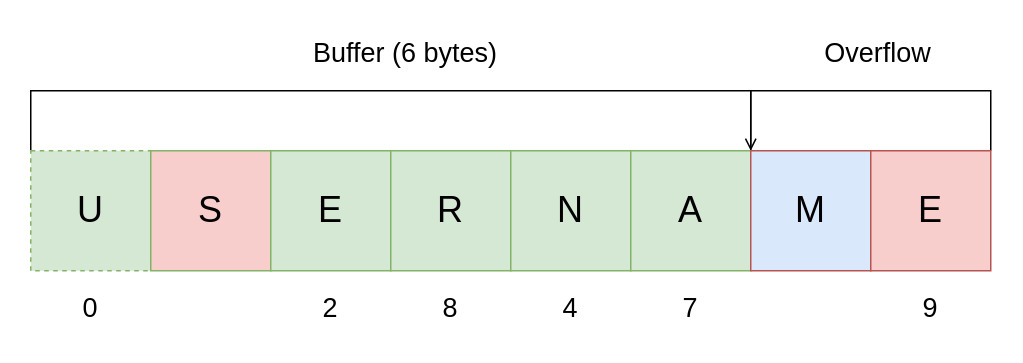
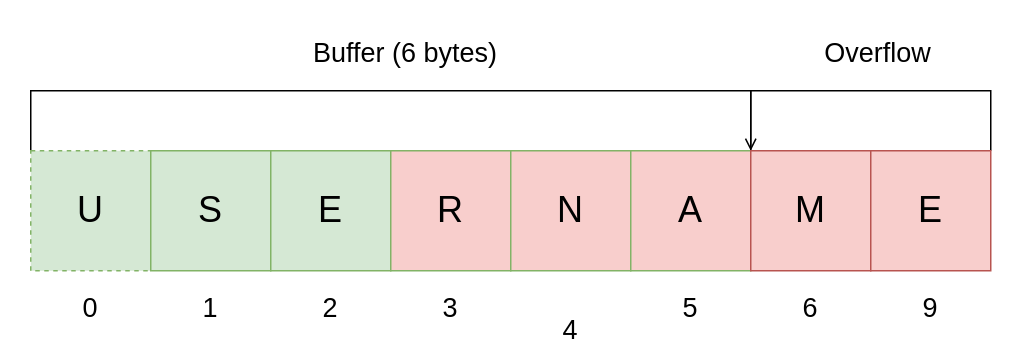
(211, 211) -> (211, 211)
(451, 211) -> (451, 211)
(571, 211) -> (571, 211)
(691, 211) -> (691, 211)
(811, 211) -> (811, 211)
none -> (211, 308)
(451, 308) -> (451, 308)
(571, 308) -> (571, 331)
(691, 308) -> (691, 308)
none -> (811, 308)
